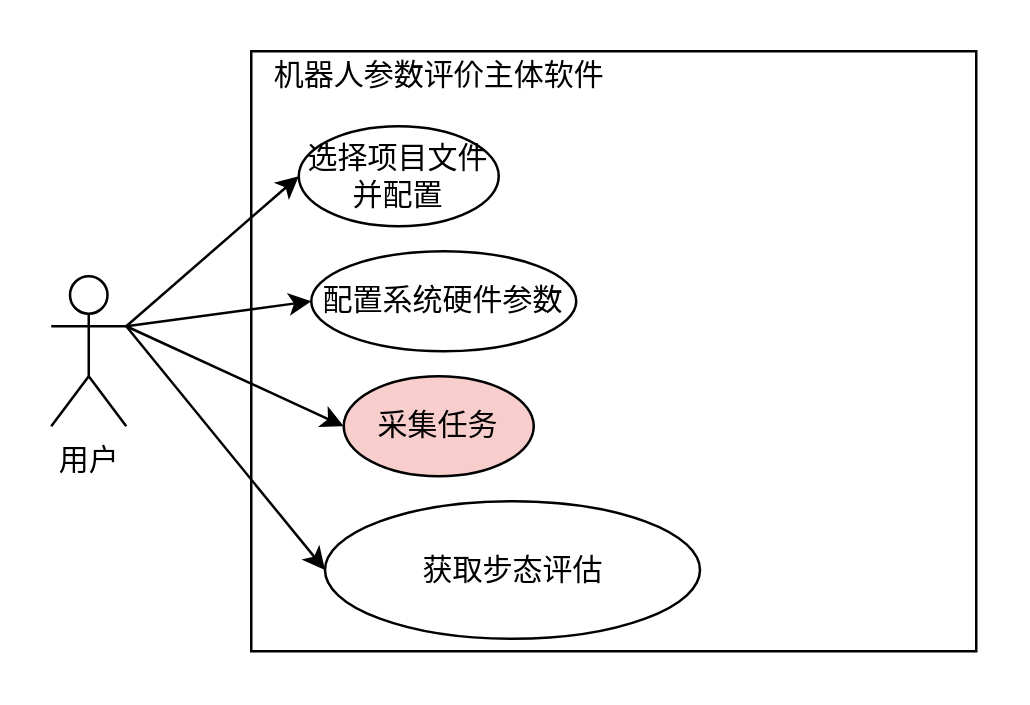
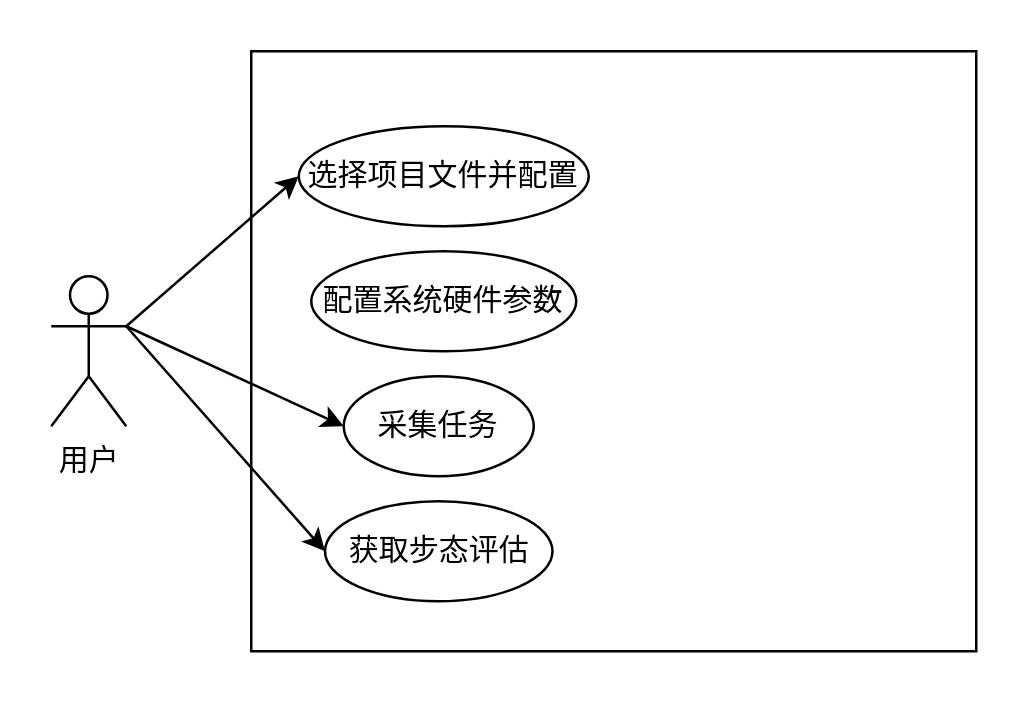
(439, 76) -> none
(399, 176) -> (444, 176)
(215, 314) -> none
(439, 426) -> (439, 426)
(513, 570) -> (439, 551)
